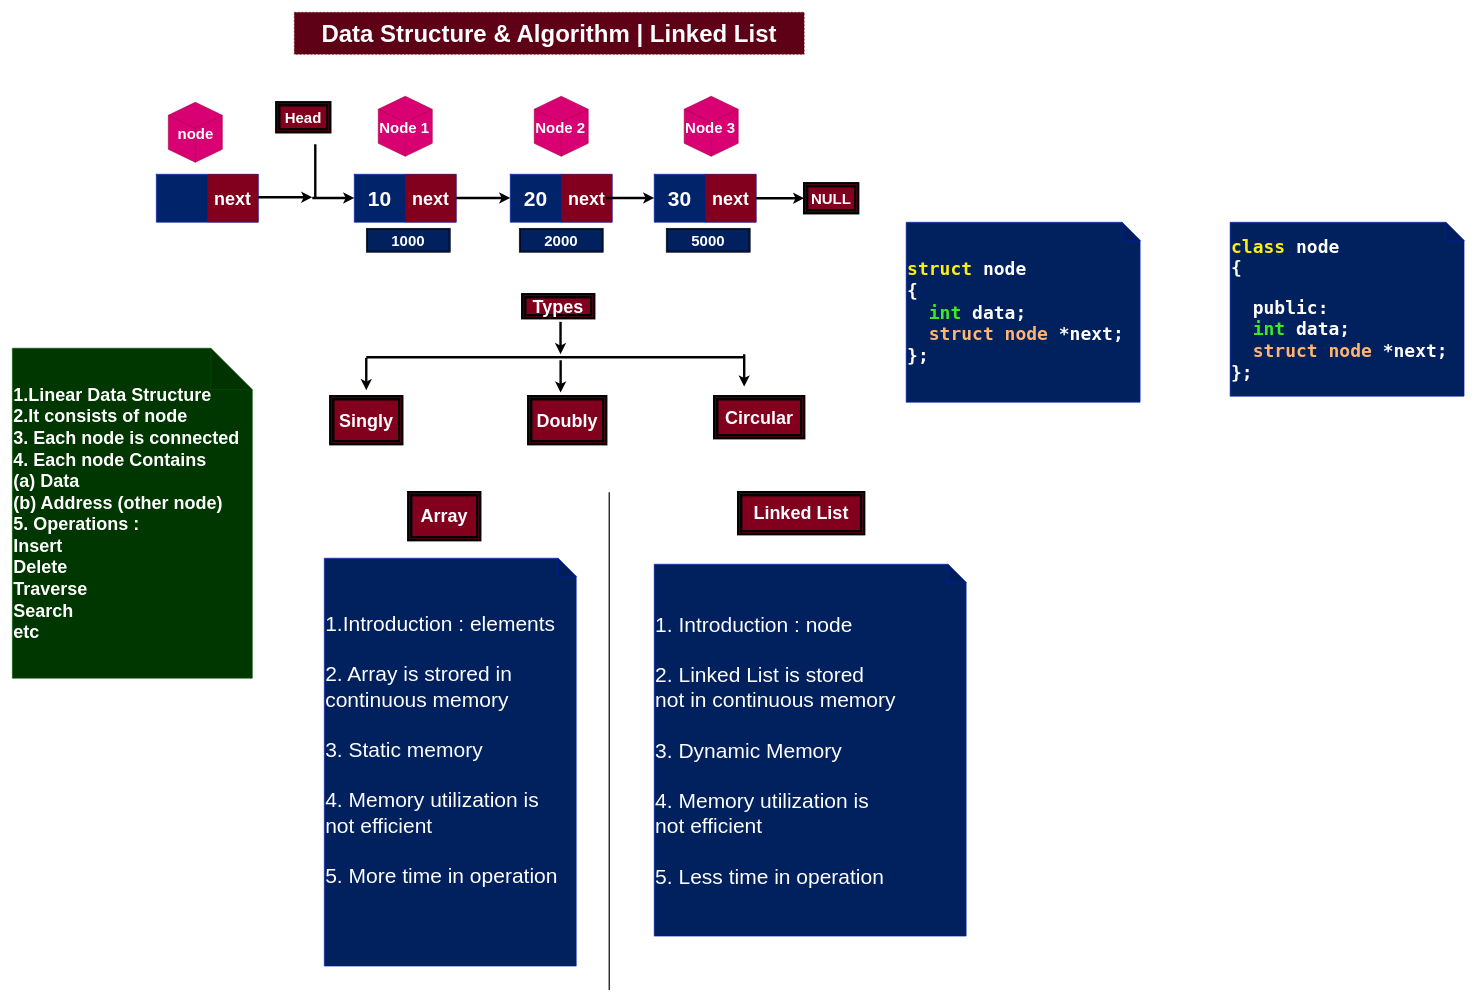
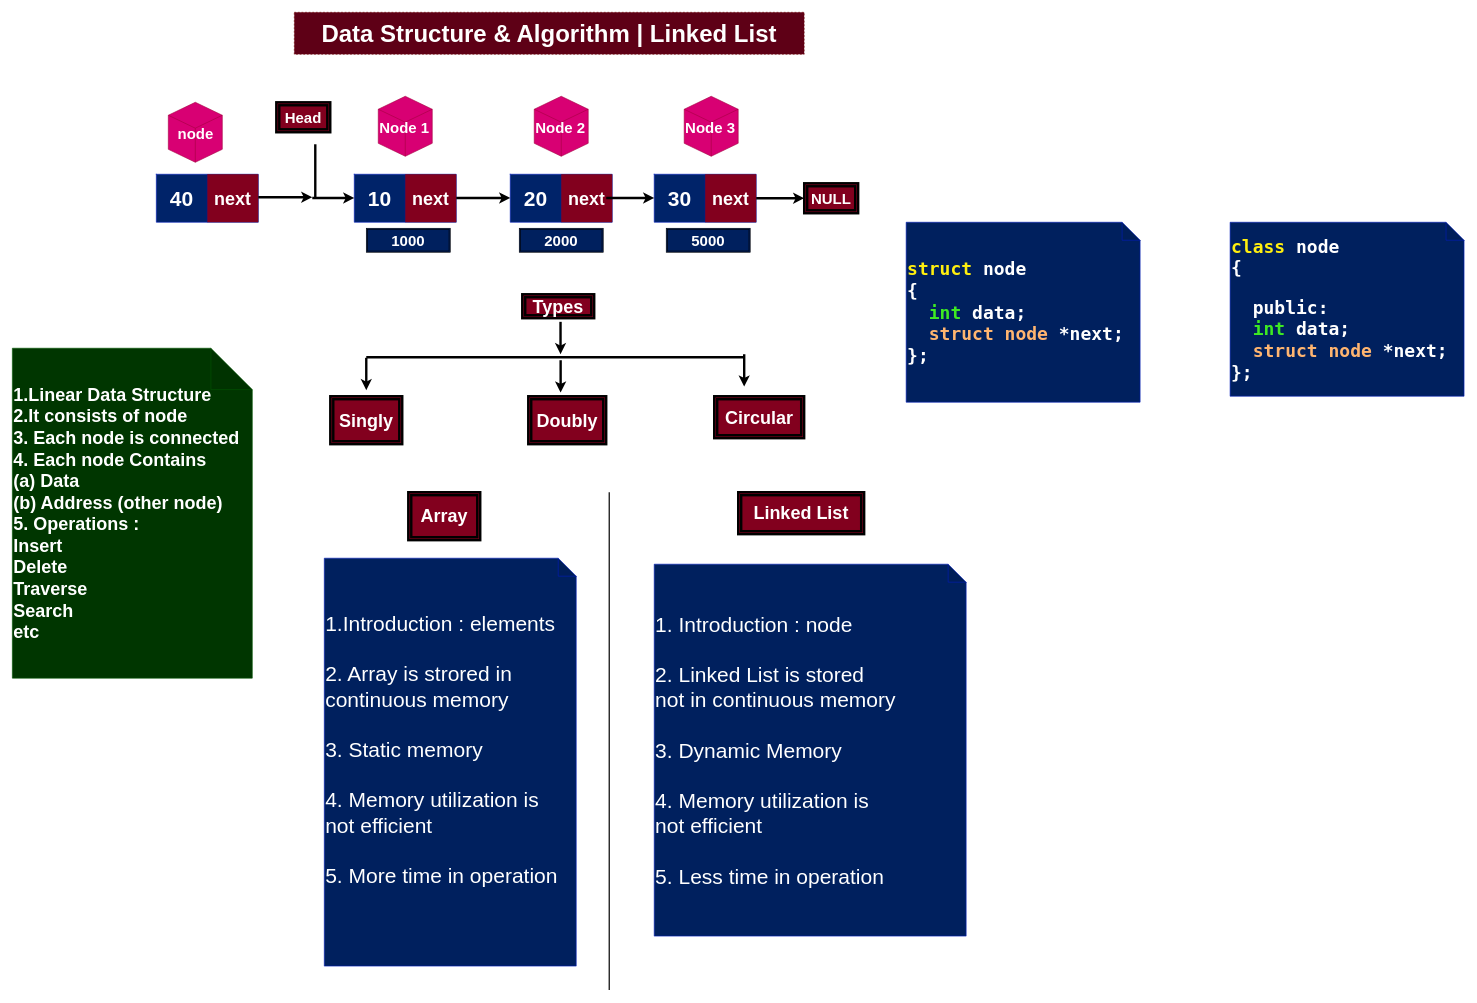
none -> (182, 198)
